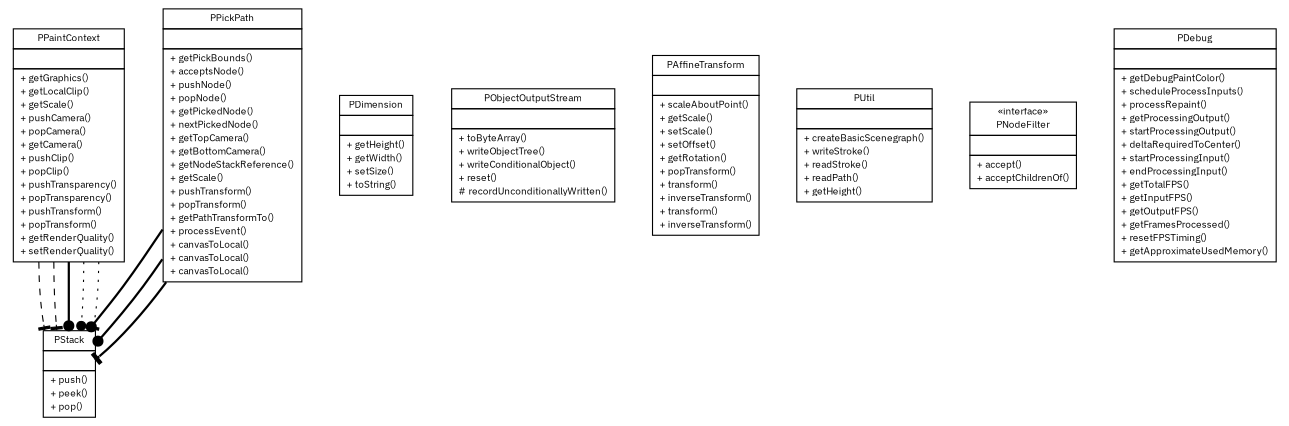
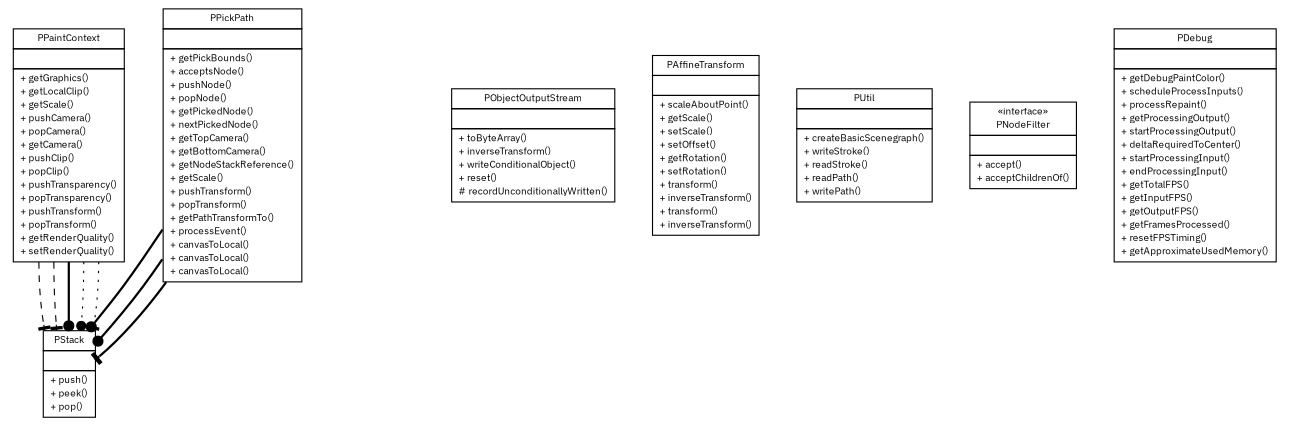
(376, 145) -> none
(502, 151) -> (505, 151)
(698, 171) -> (694, 171)
(833, 191) -> (833, 191)
